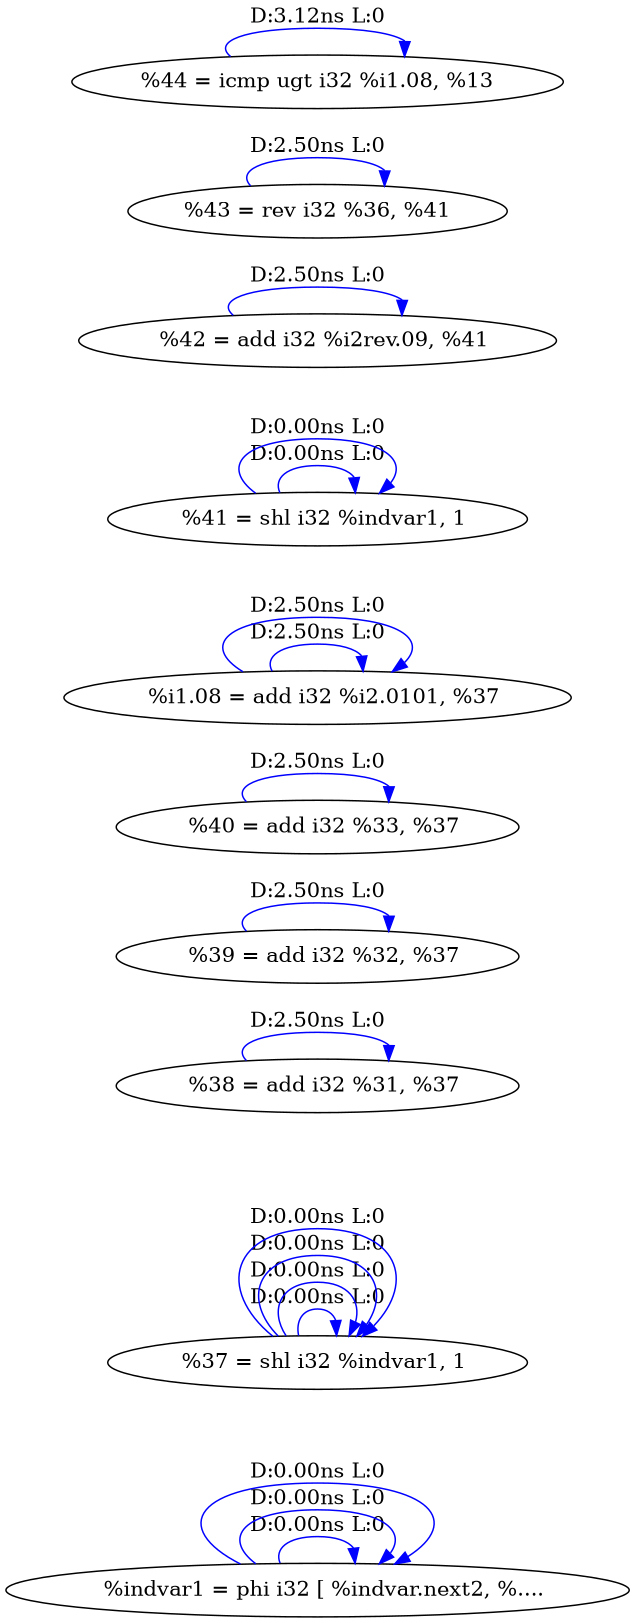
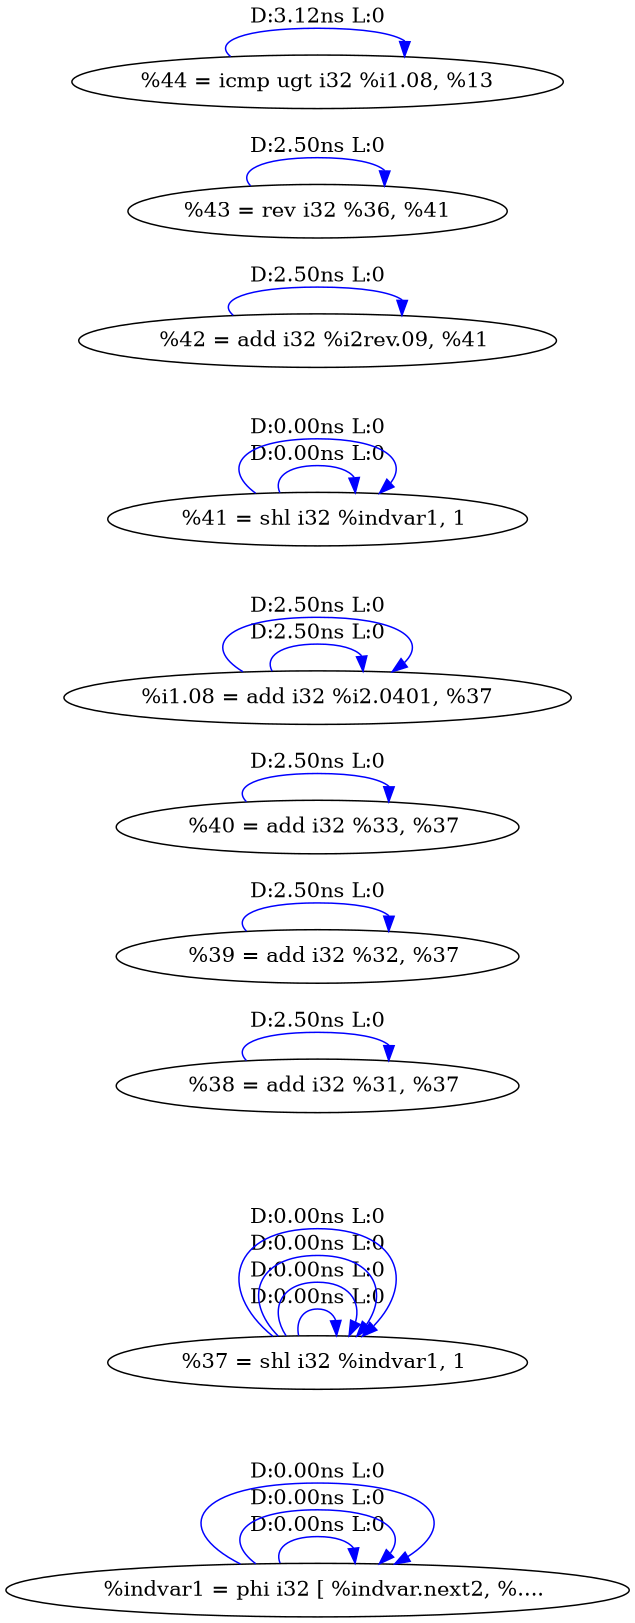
(318, 698) -> (318, 698)
